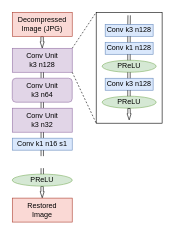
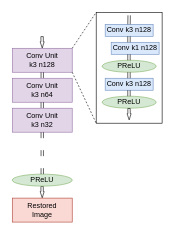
(42, 24) -> none
(129, 48) -> (135, 48)
(42, 90) -> (42, 90)
(42, 144) -> none
